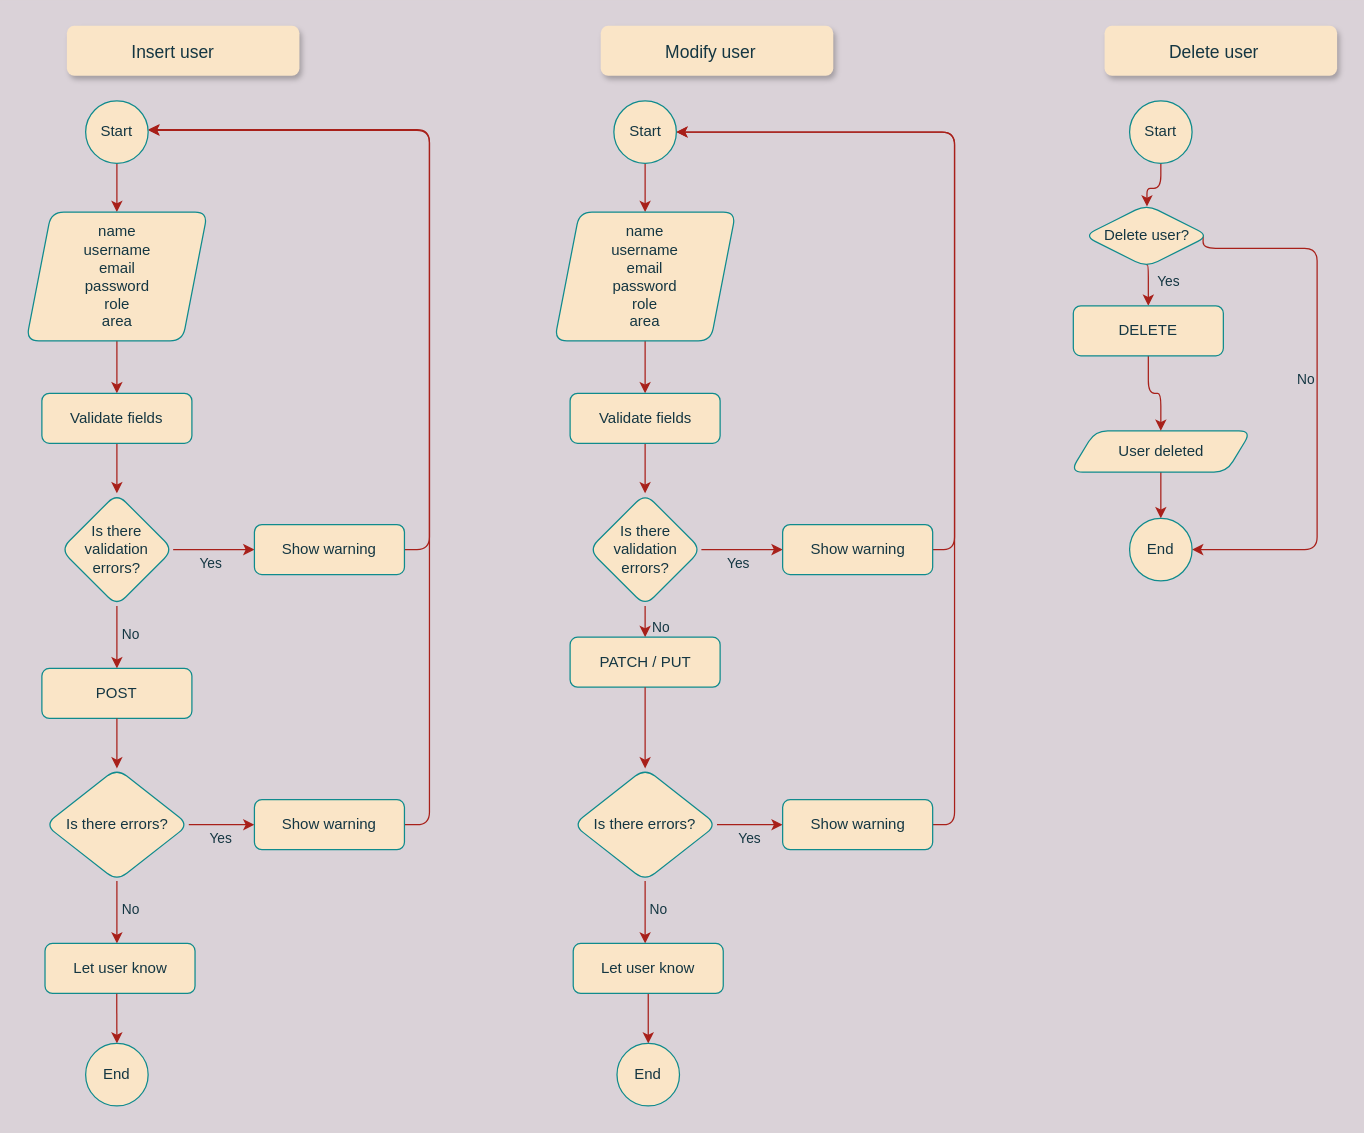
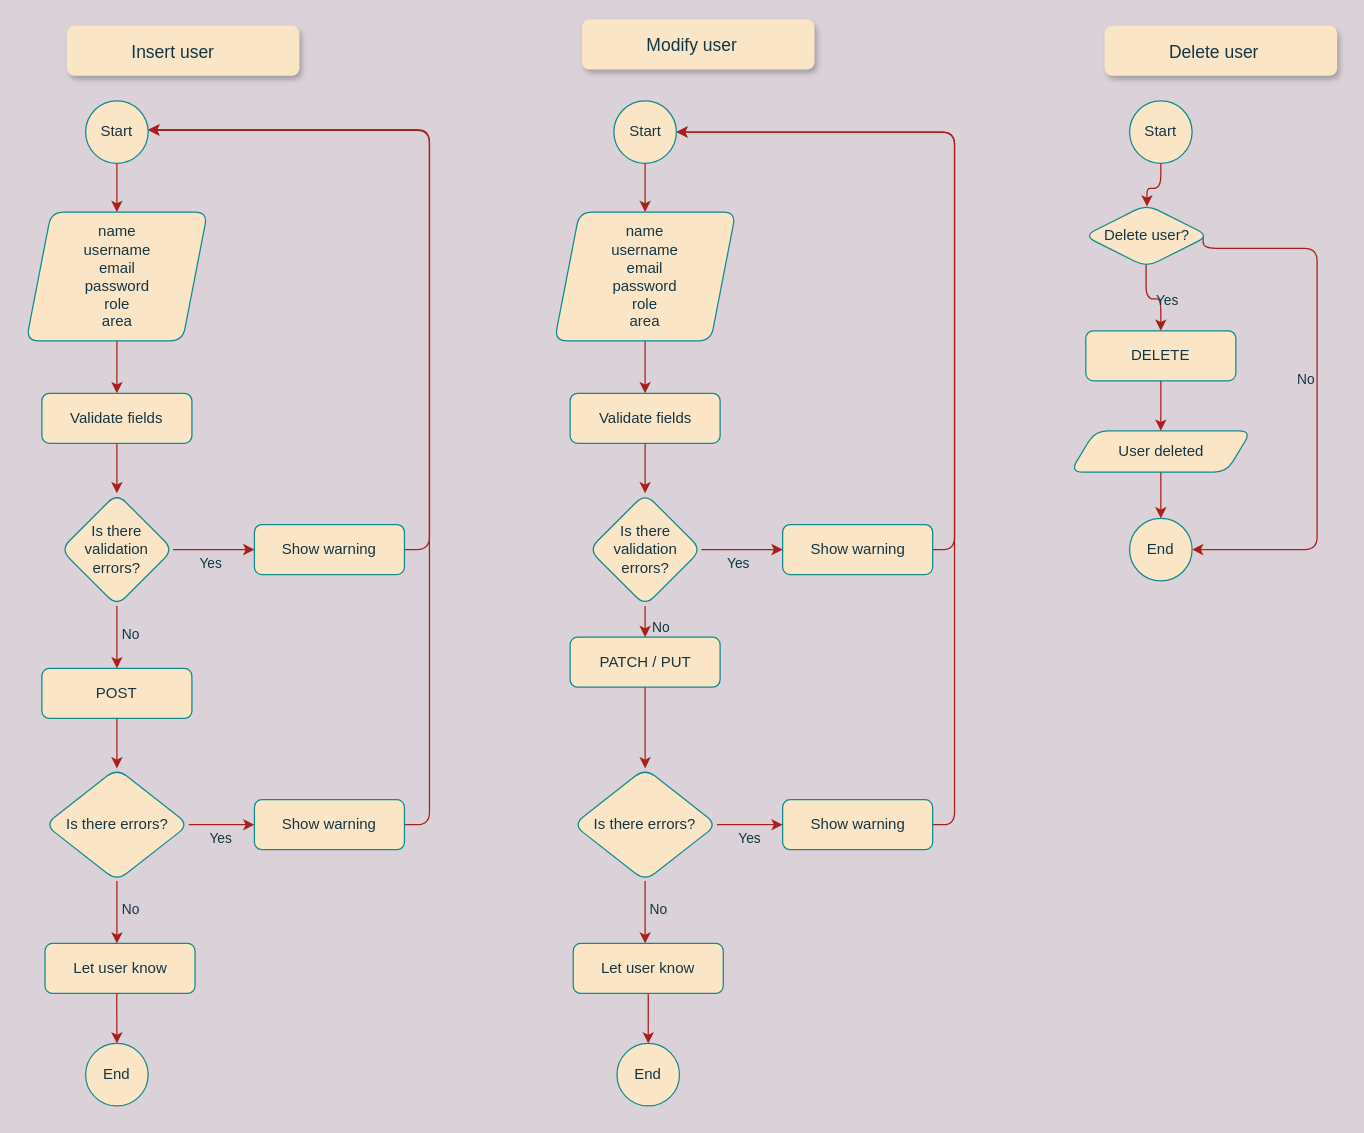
(717, 51) -> (698, 44)
(1148, 331) -> (1161, 356)
